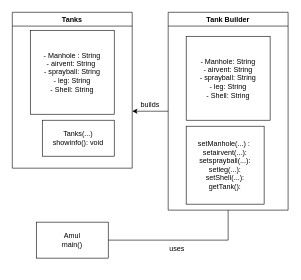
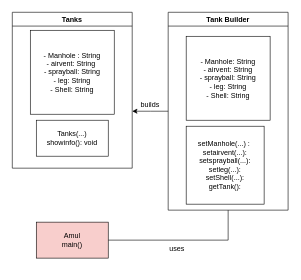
(78, 138) -> (72, 138)
(72, 240) -> (72, 240)
